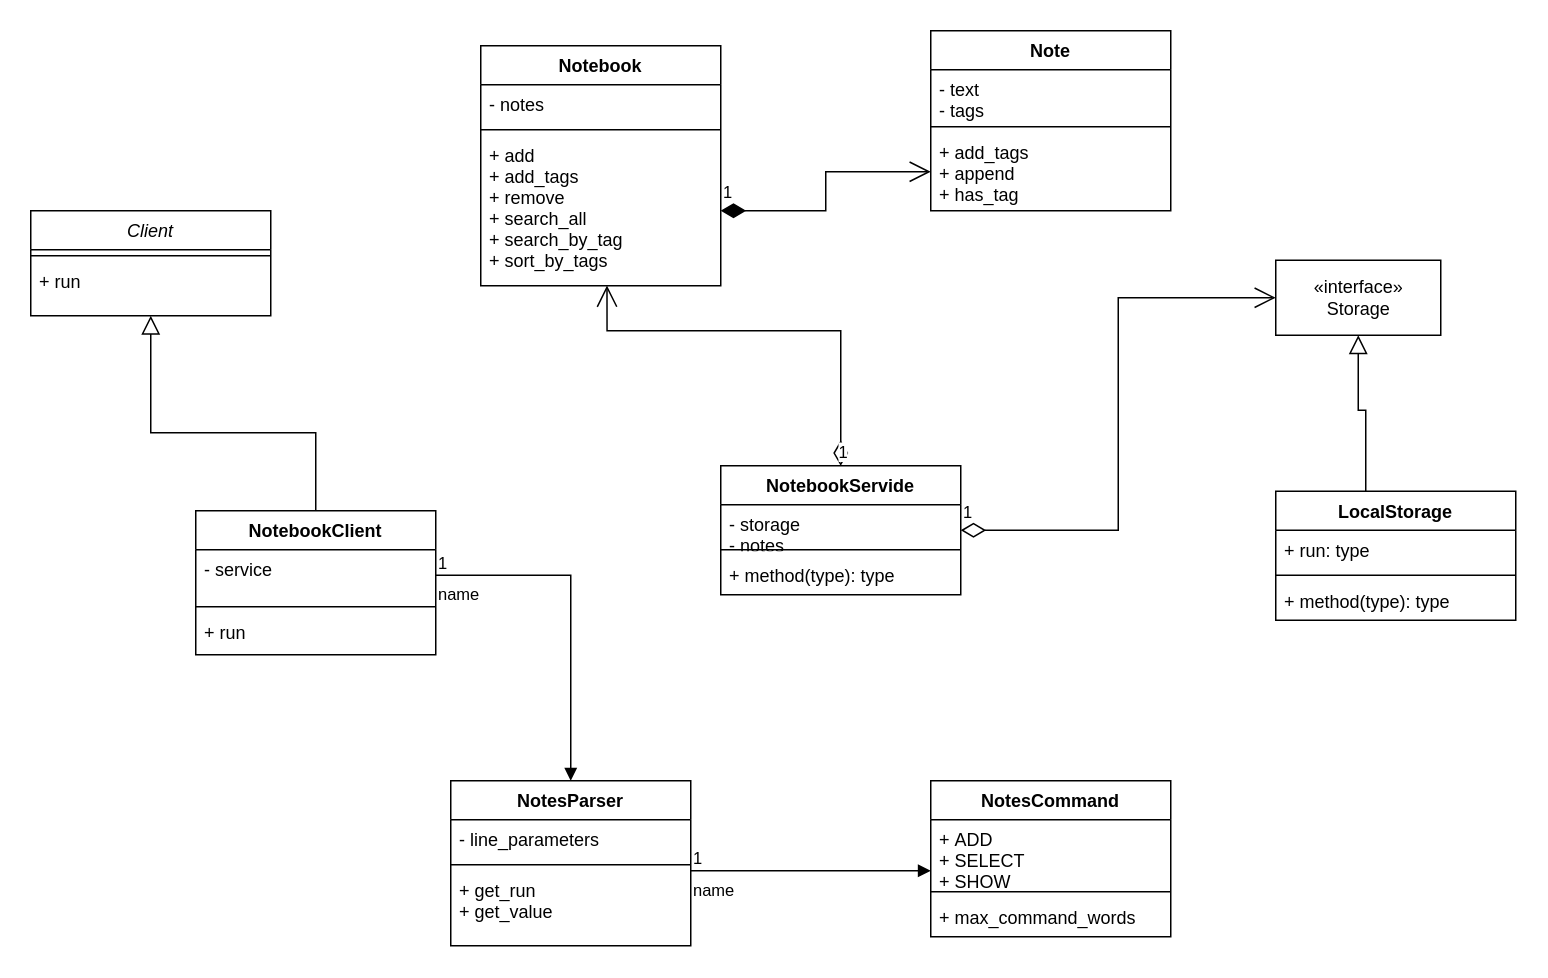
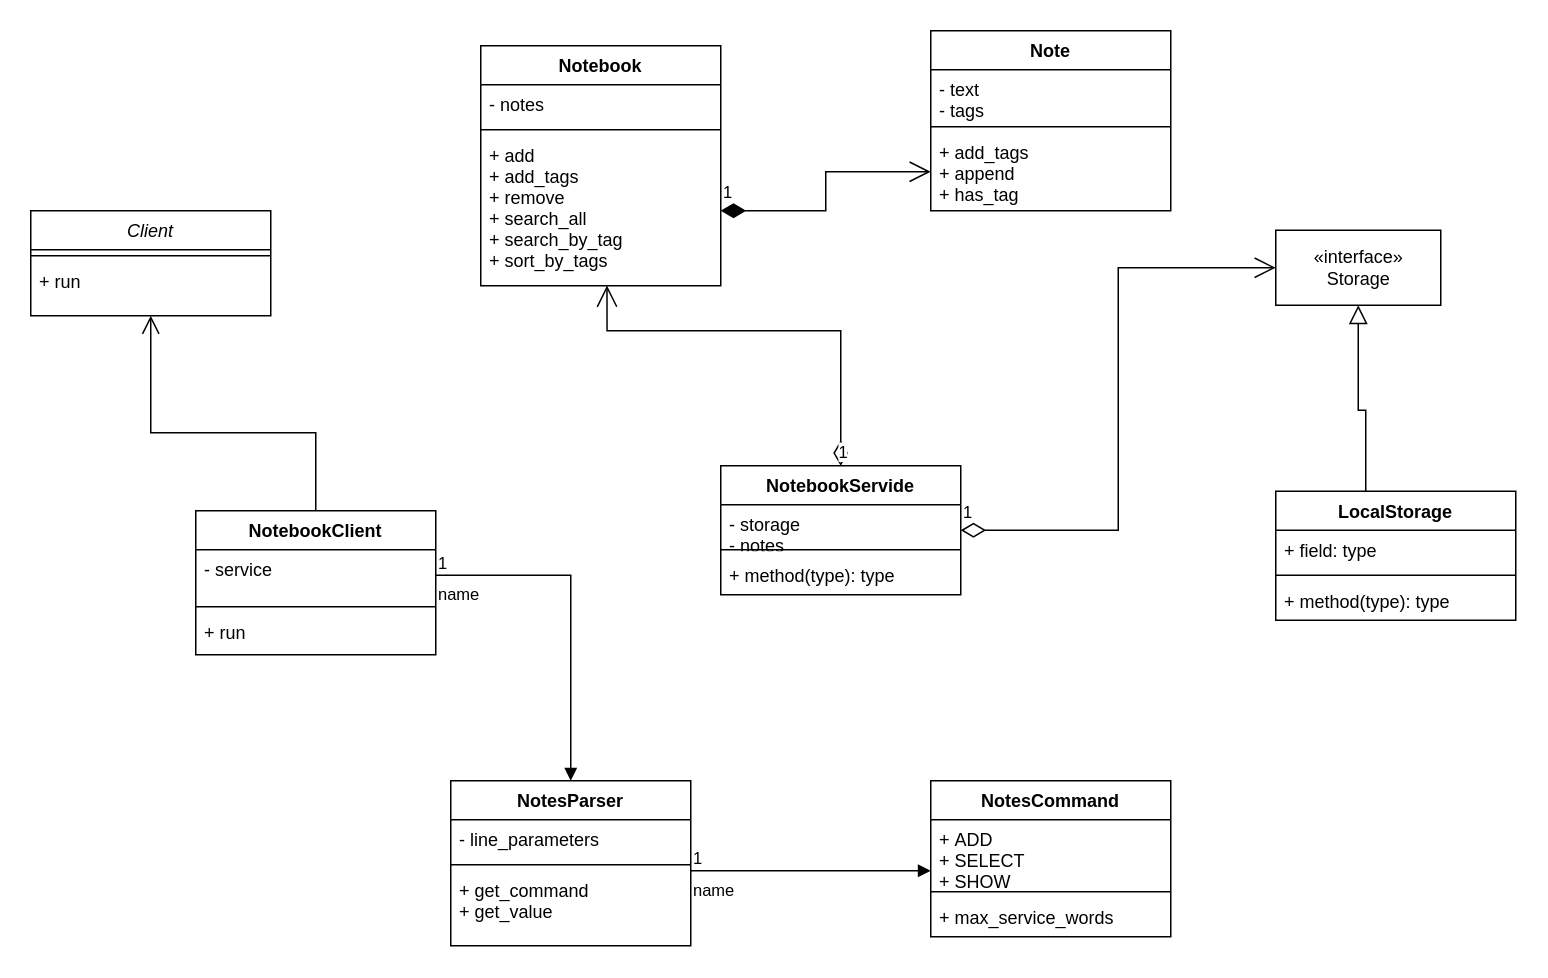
(1358, 298) -> (1358, 268)
(151, 335) -> (151, 328)
(1332, 551) -> (1338, 551)
(502, 891) -> (522, 891)
(1032, 918) -> (1030, 918)
